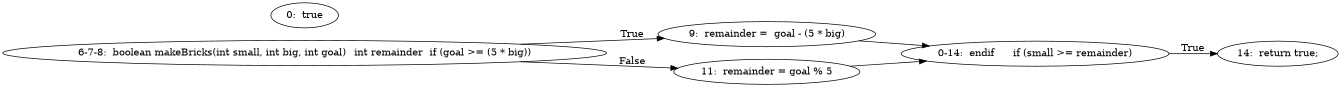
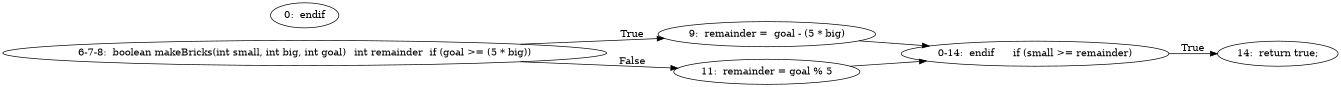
(305, 15) -> (305, 15)
